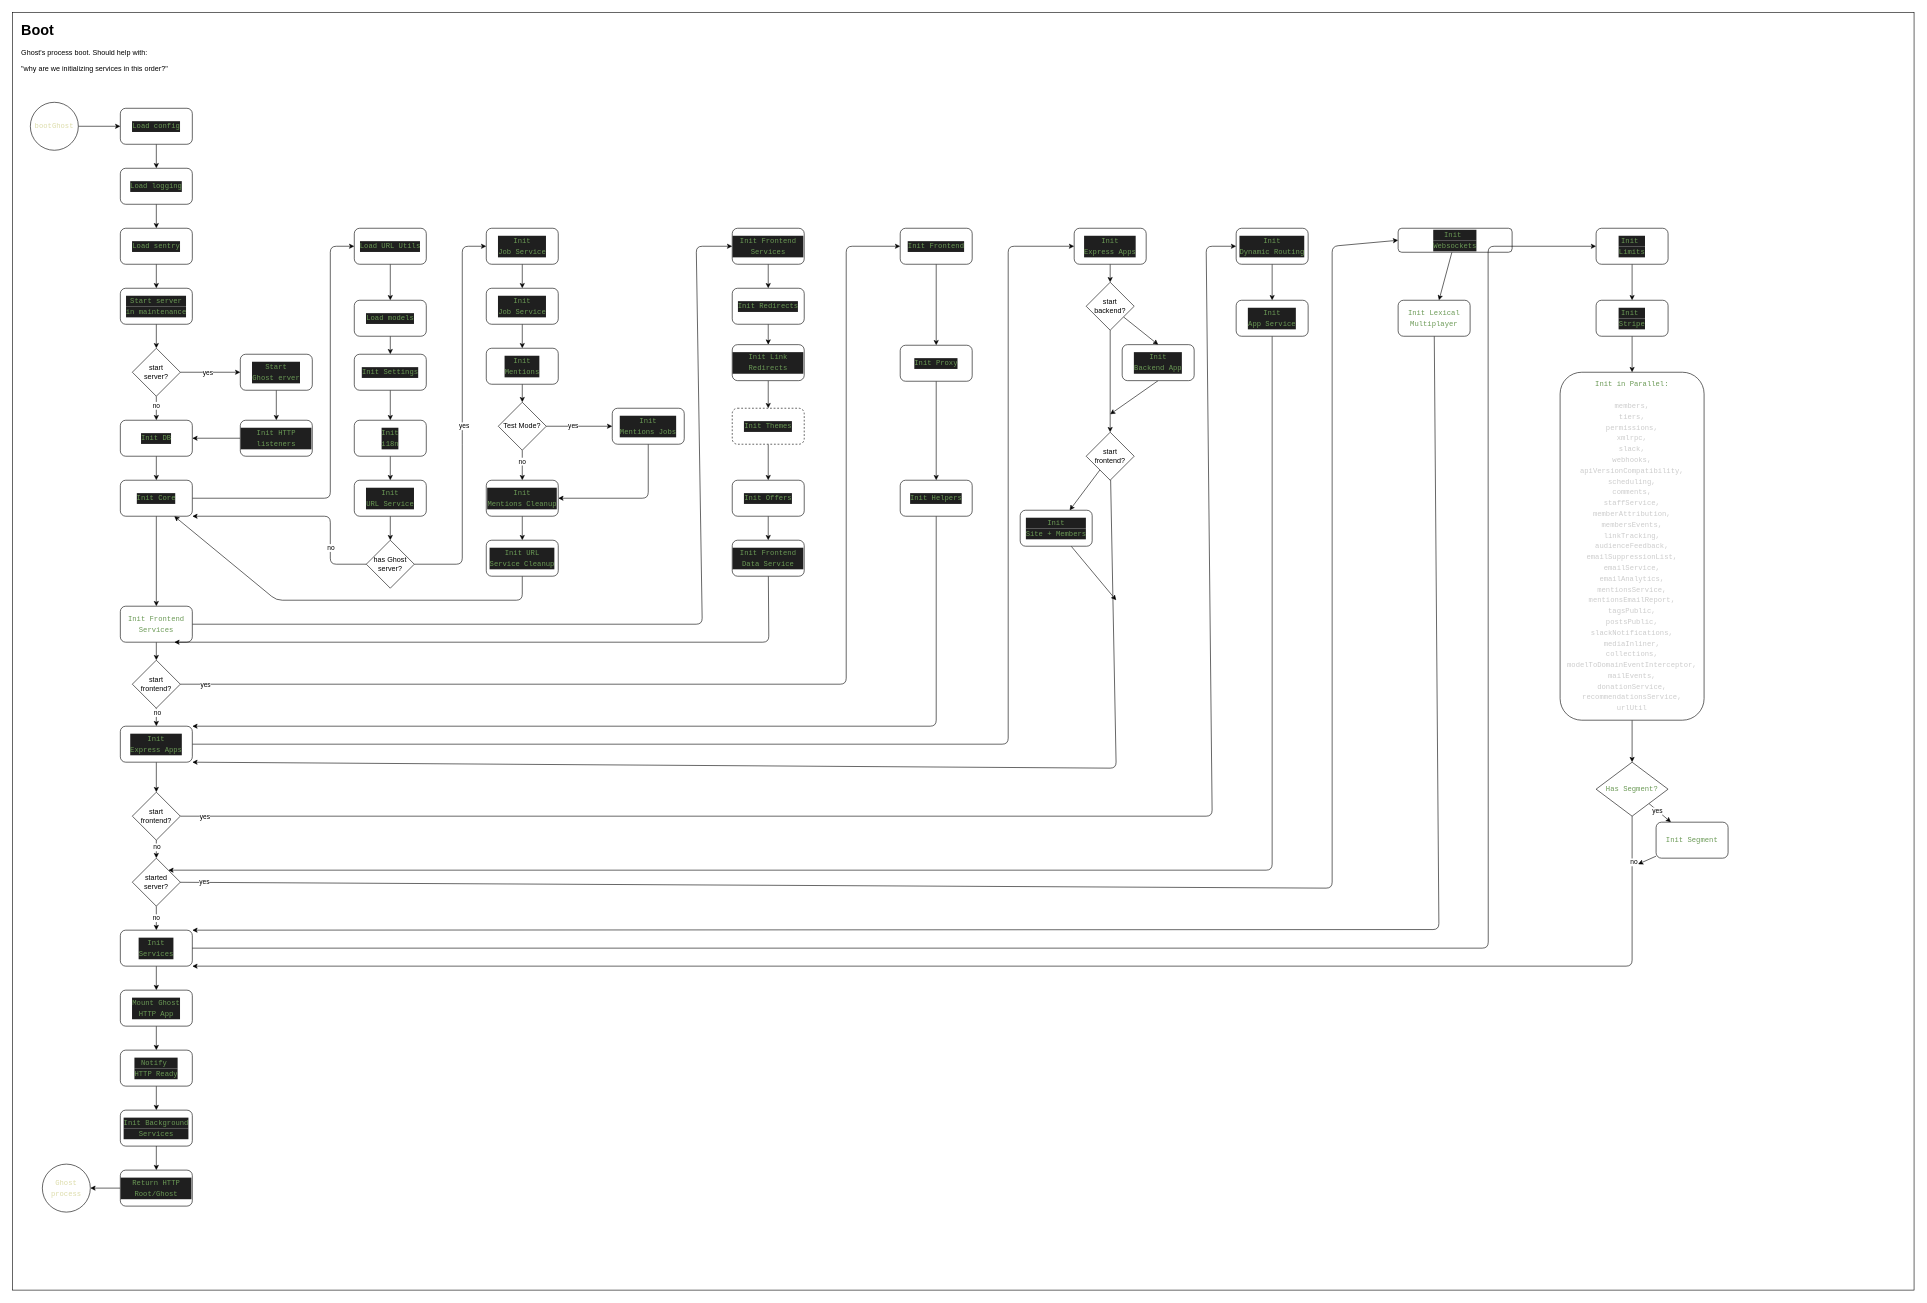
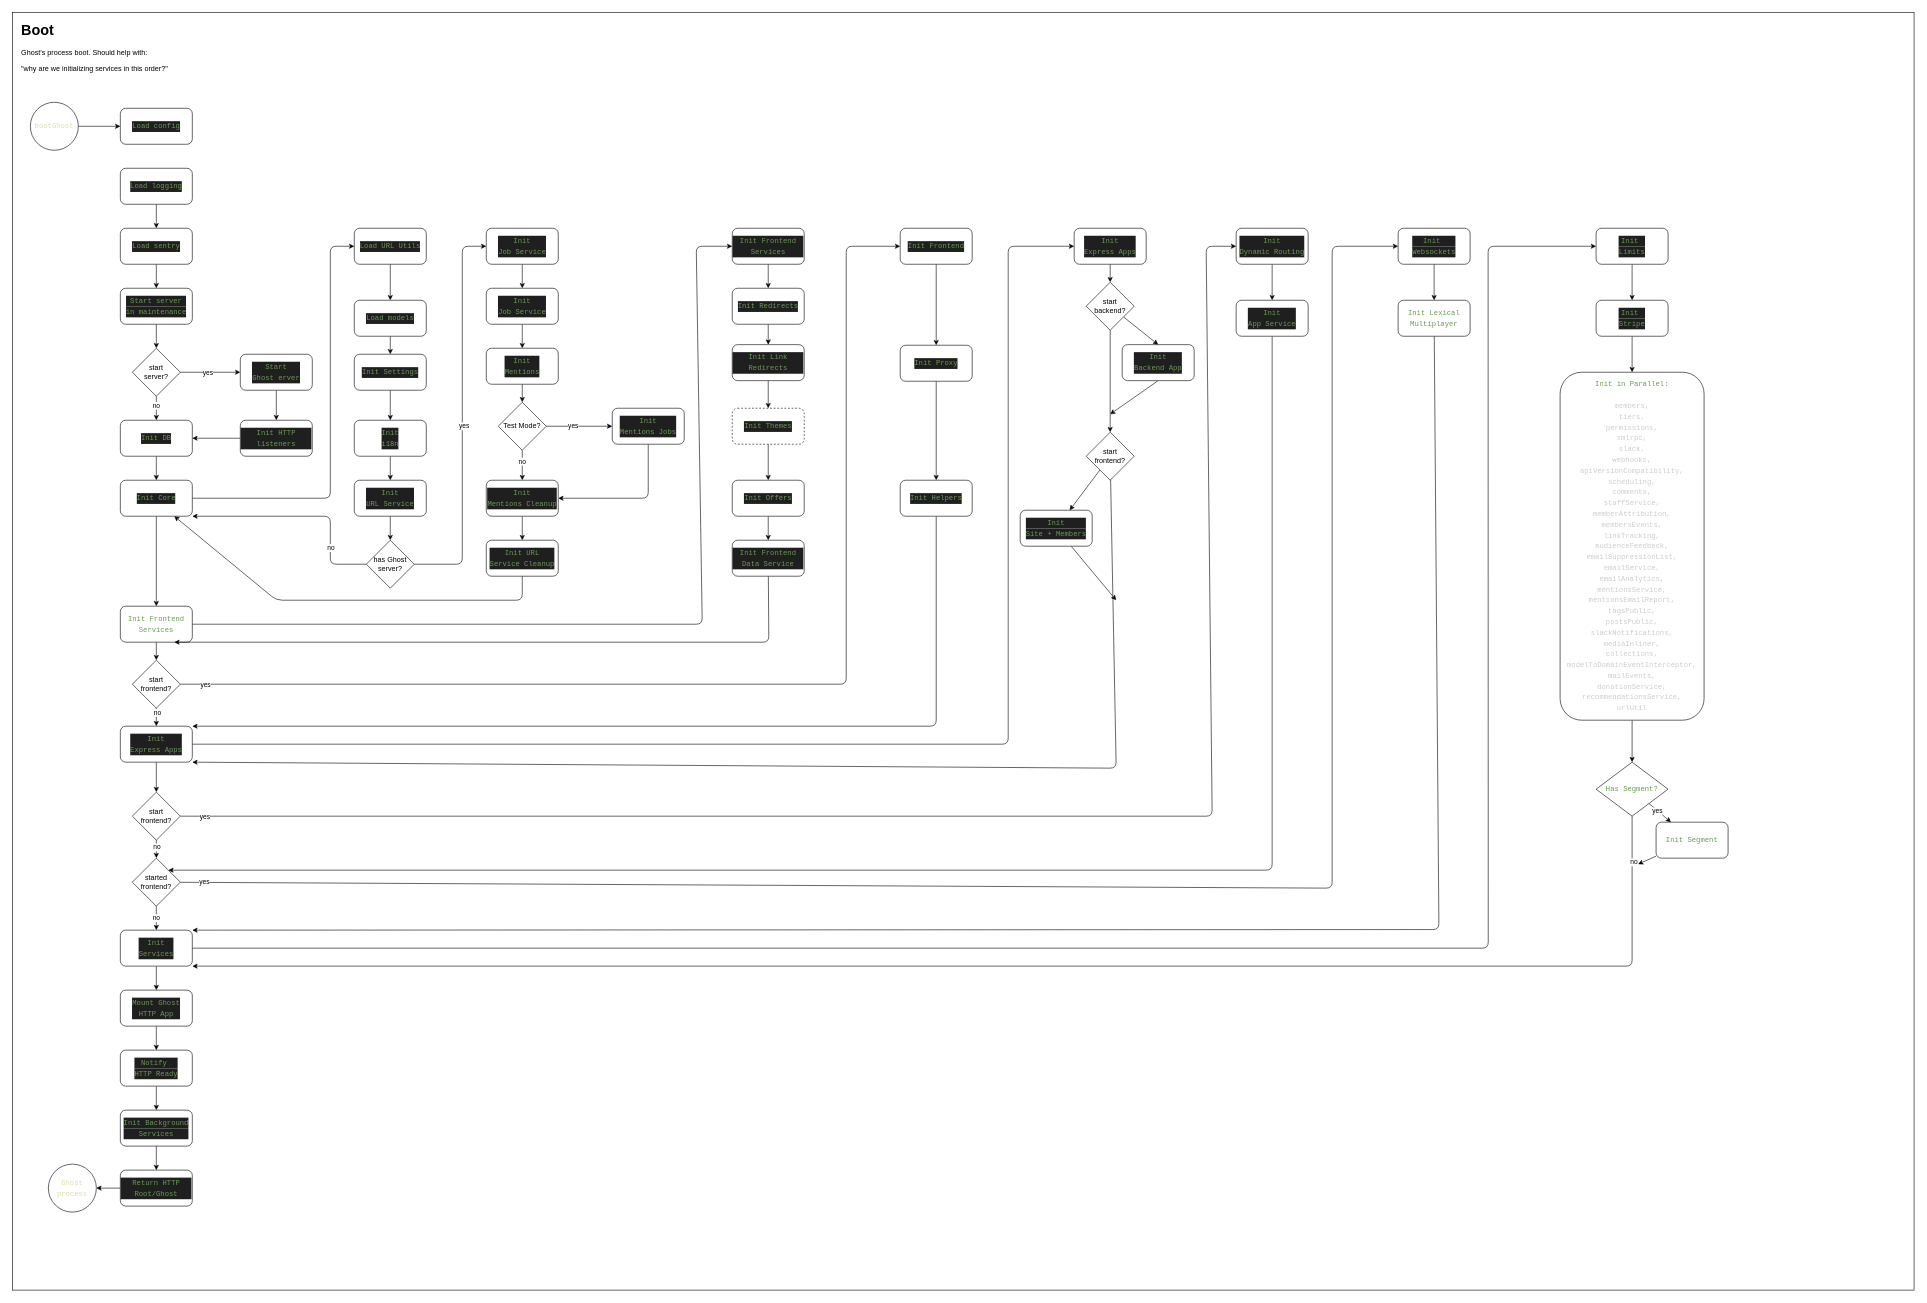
(156, 162) -> none
(1455, 240) -> (1434, 246)
(156, 882) -> (156, 882)
(66, 1188) -> (72, 1188)
